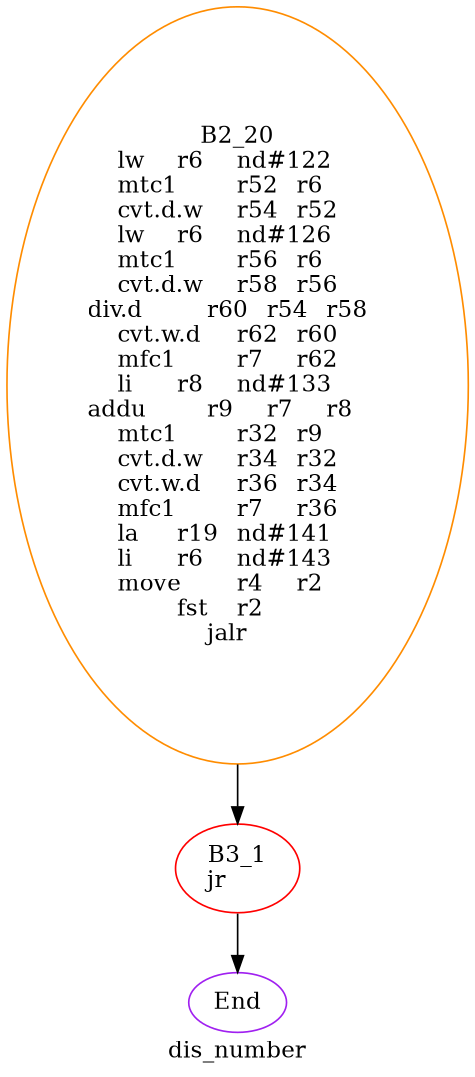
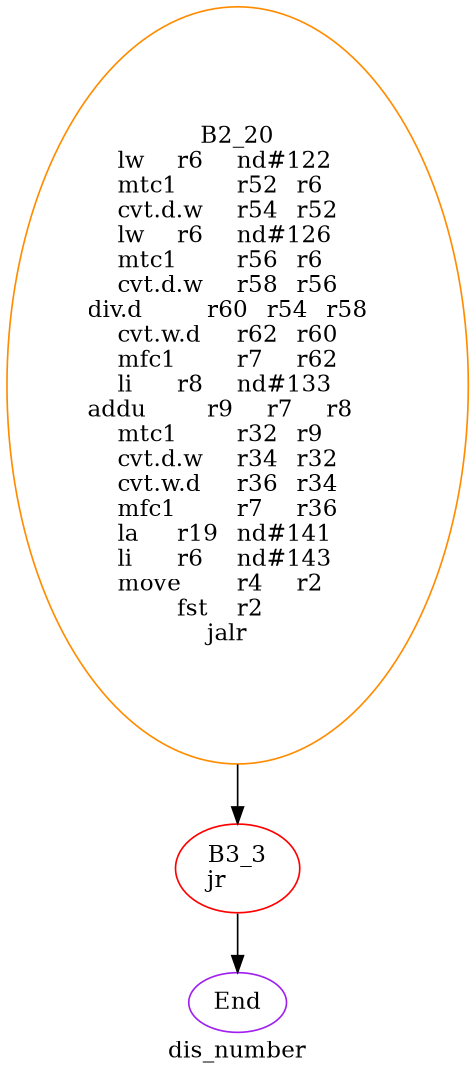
(238, 868) -> (238, 868)
